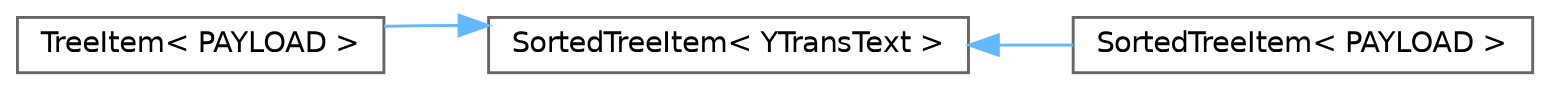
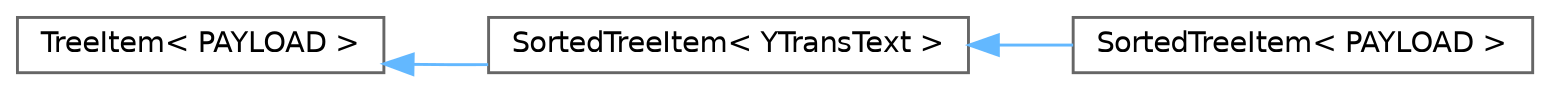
(421, 26) -> (451, 65)
